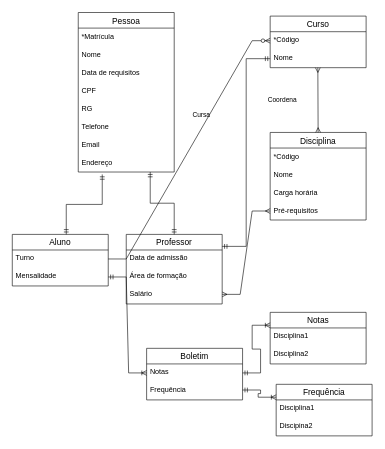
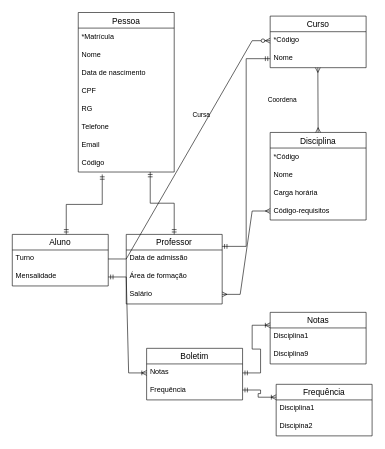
(114, 72) -> (115, 72)
(98, 162) -> (93, 162)
(300, 210) -> (305, 210)
(292, 354) -> (292, 354)
